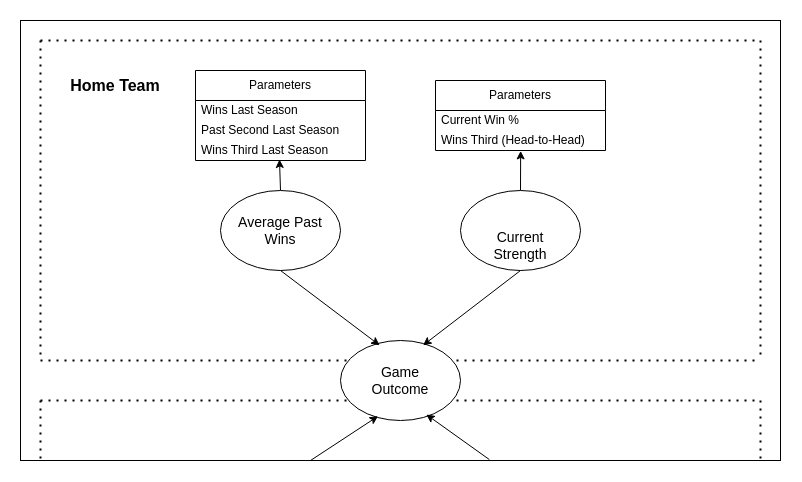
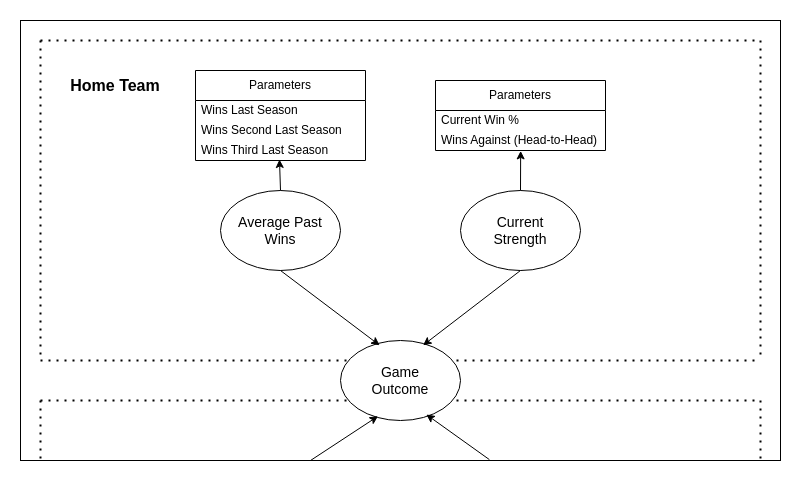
(274, 131) -> (273, 131)
(519, 141) -> (522, 141)
(521, 246) -> (521, 231)
